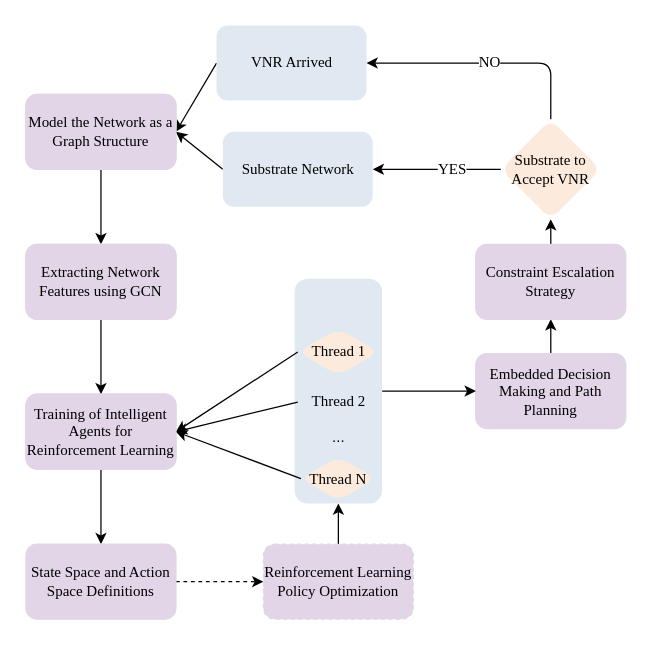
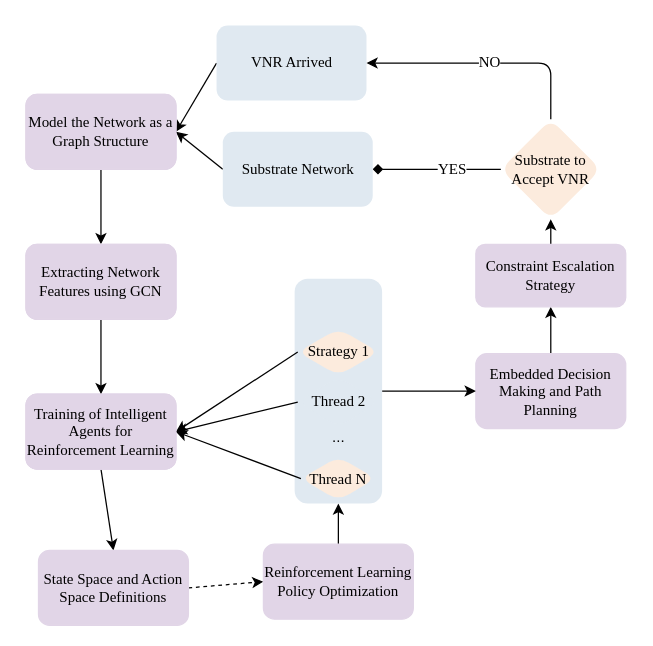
(382, 169) -> (383, 169)
(551, 282) -> (551, 276)
(339, 352) -> (339, 352)
(101, 582) -> (113, 588)
(338, 582) -> (338, 582)
